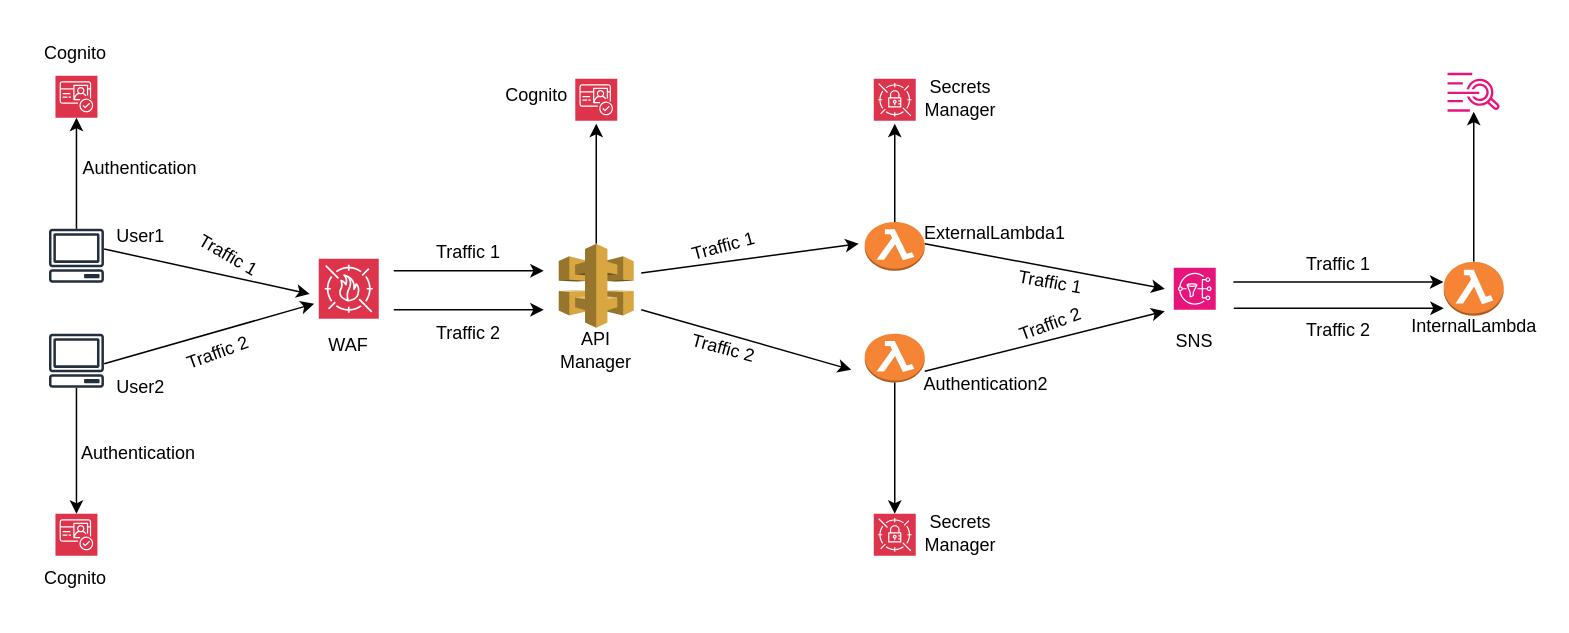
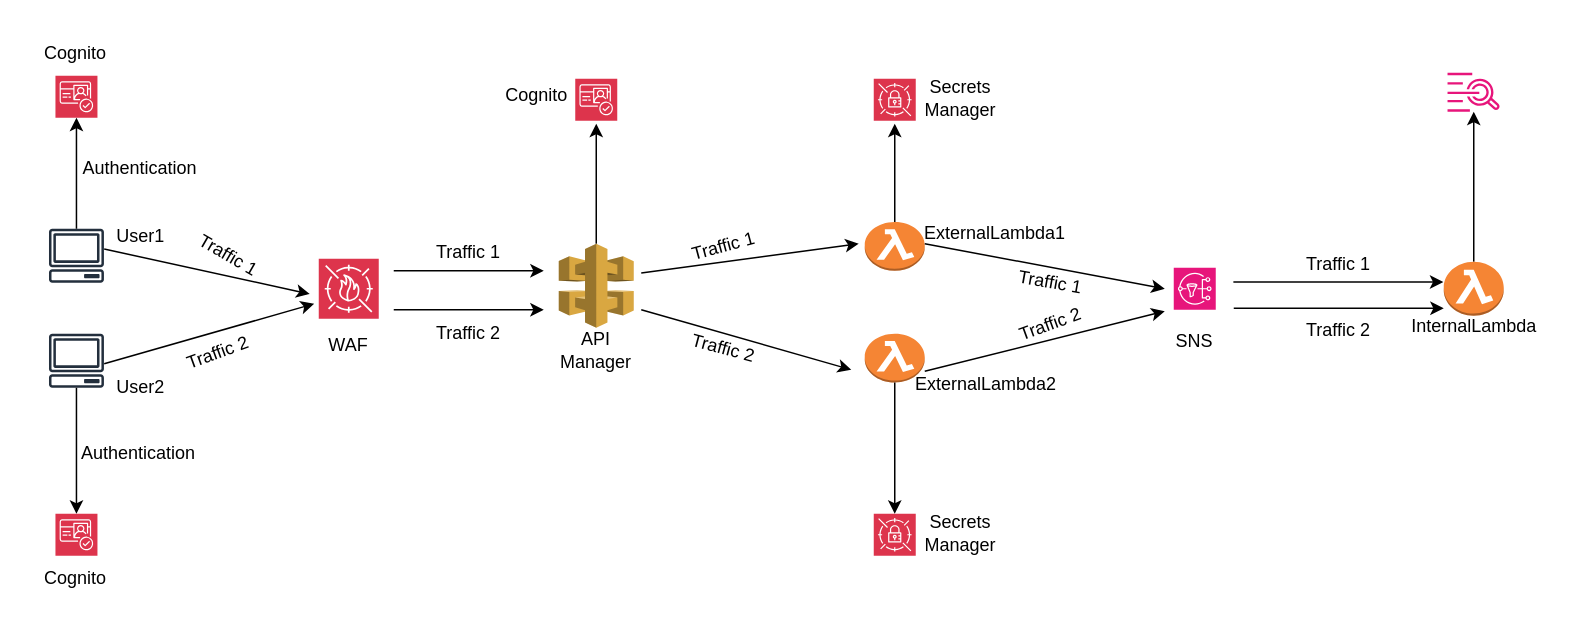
(986, 385) -> (986, 385)
